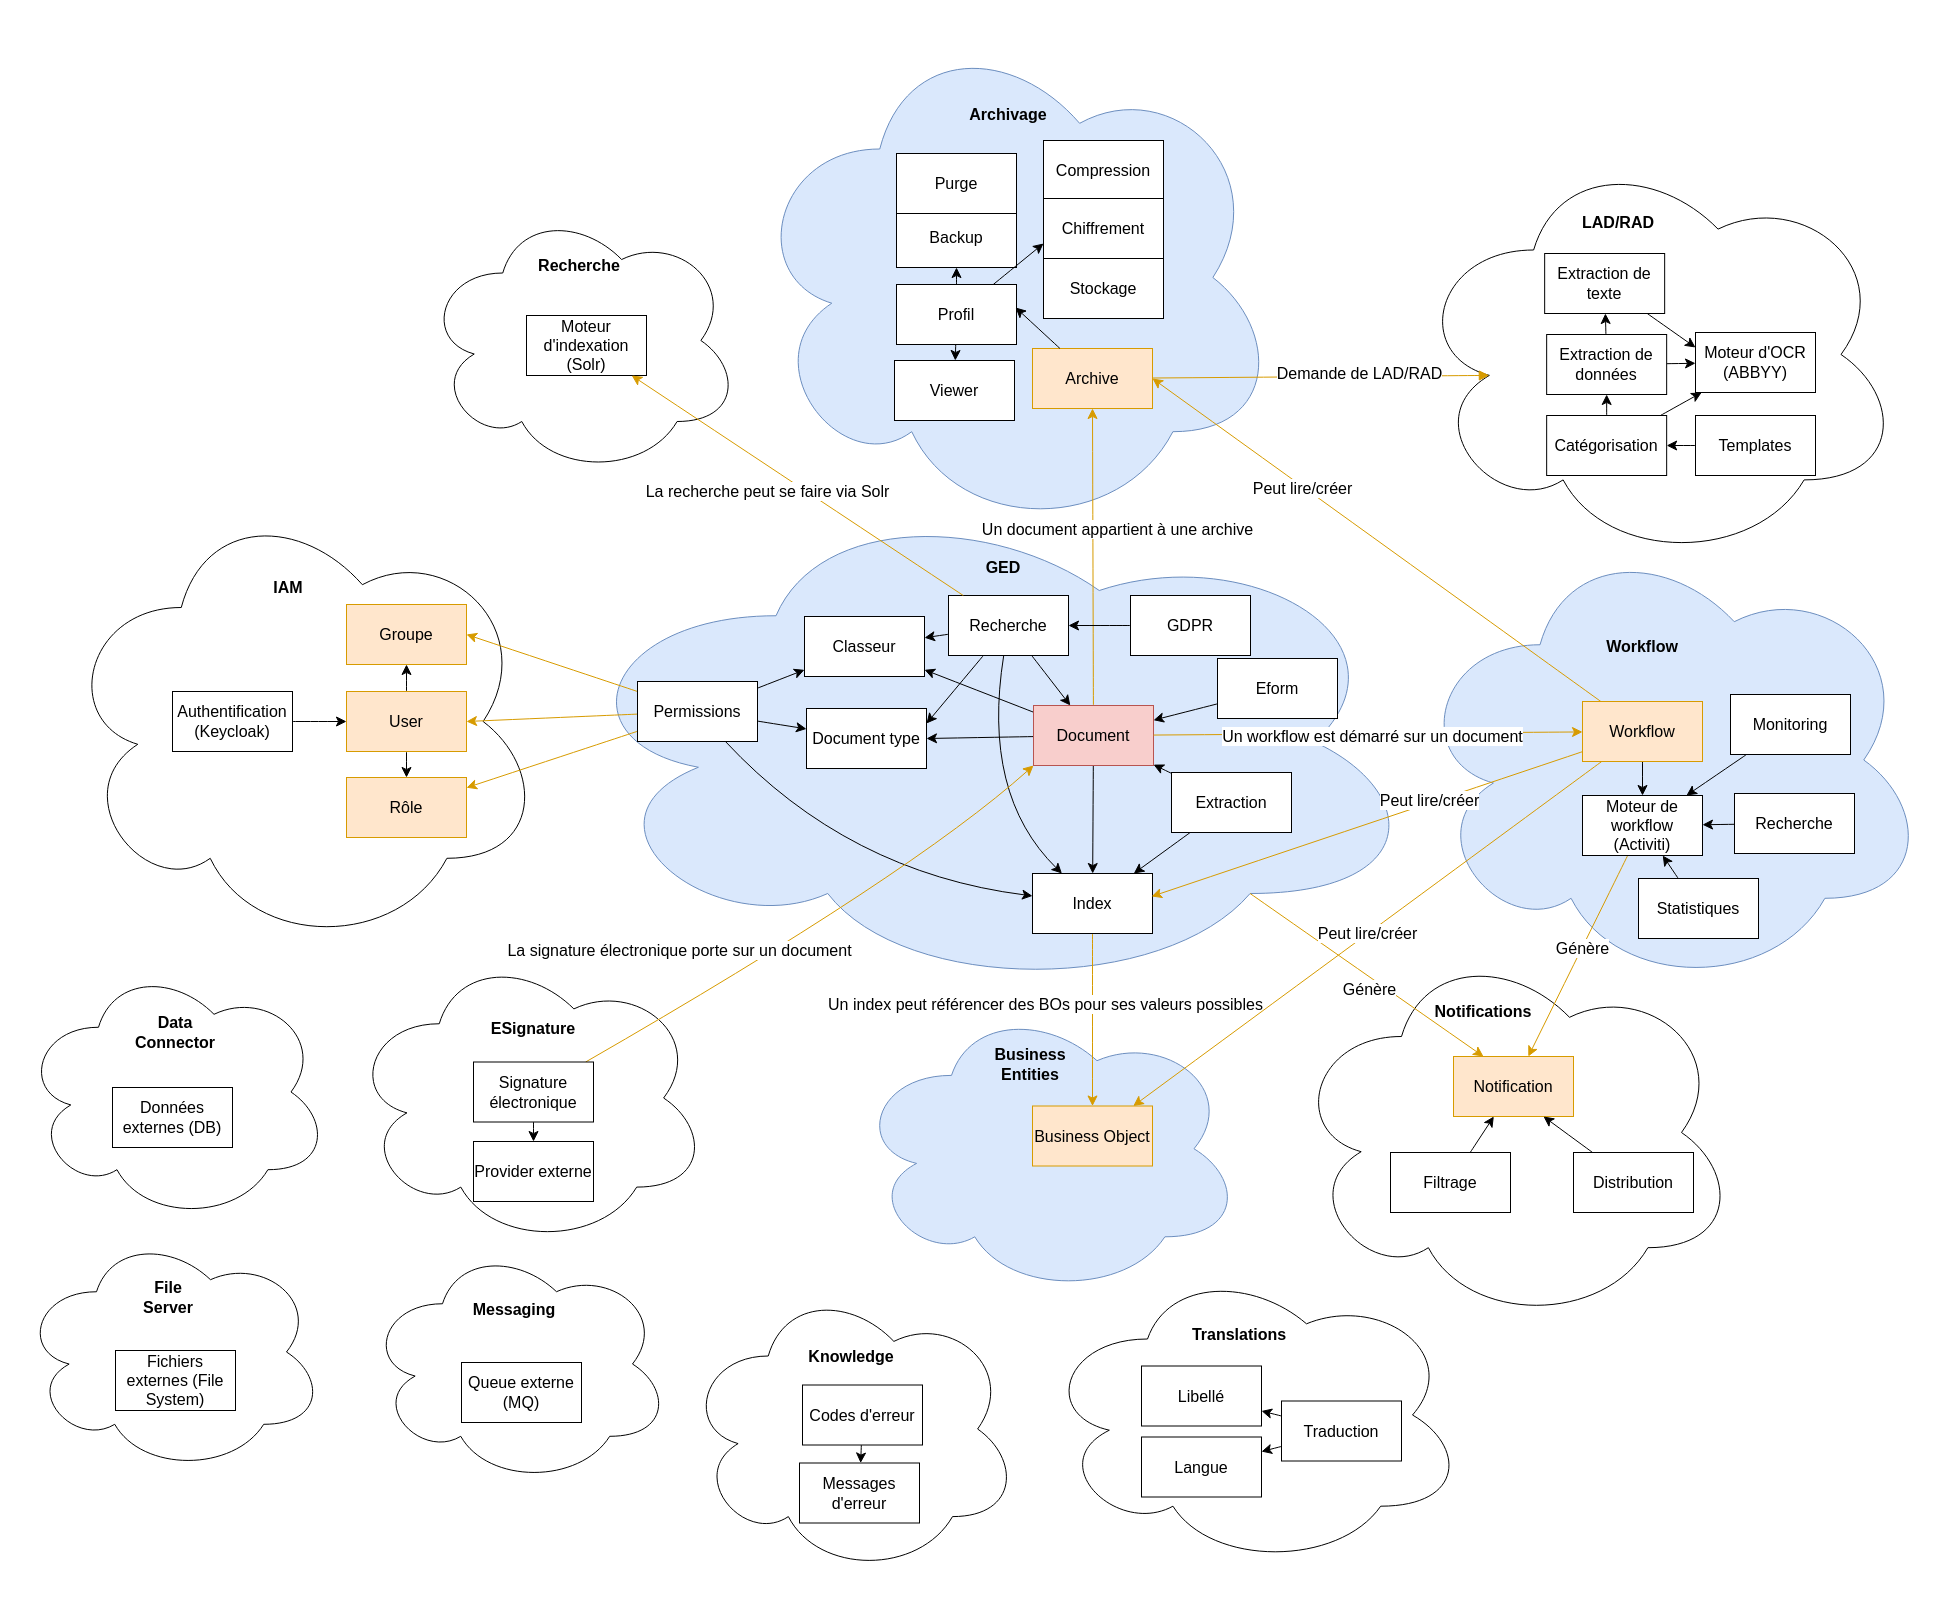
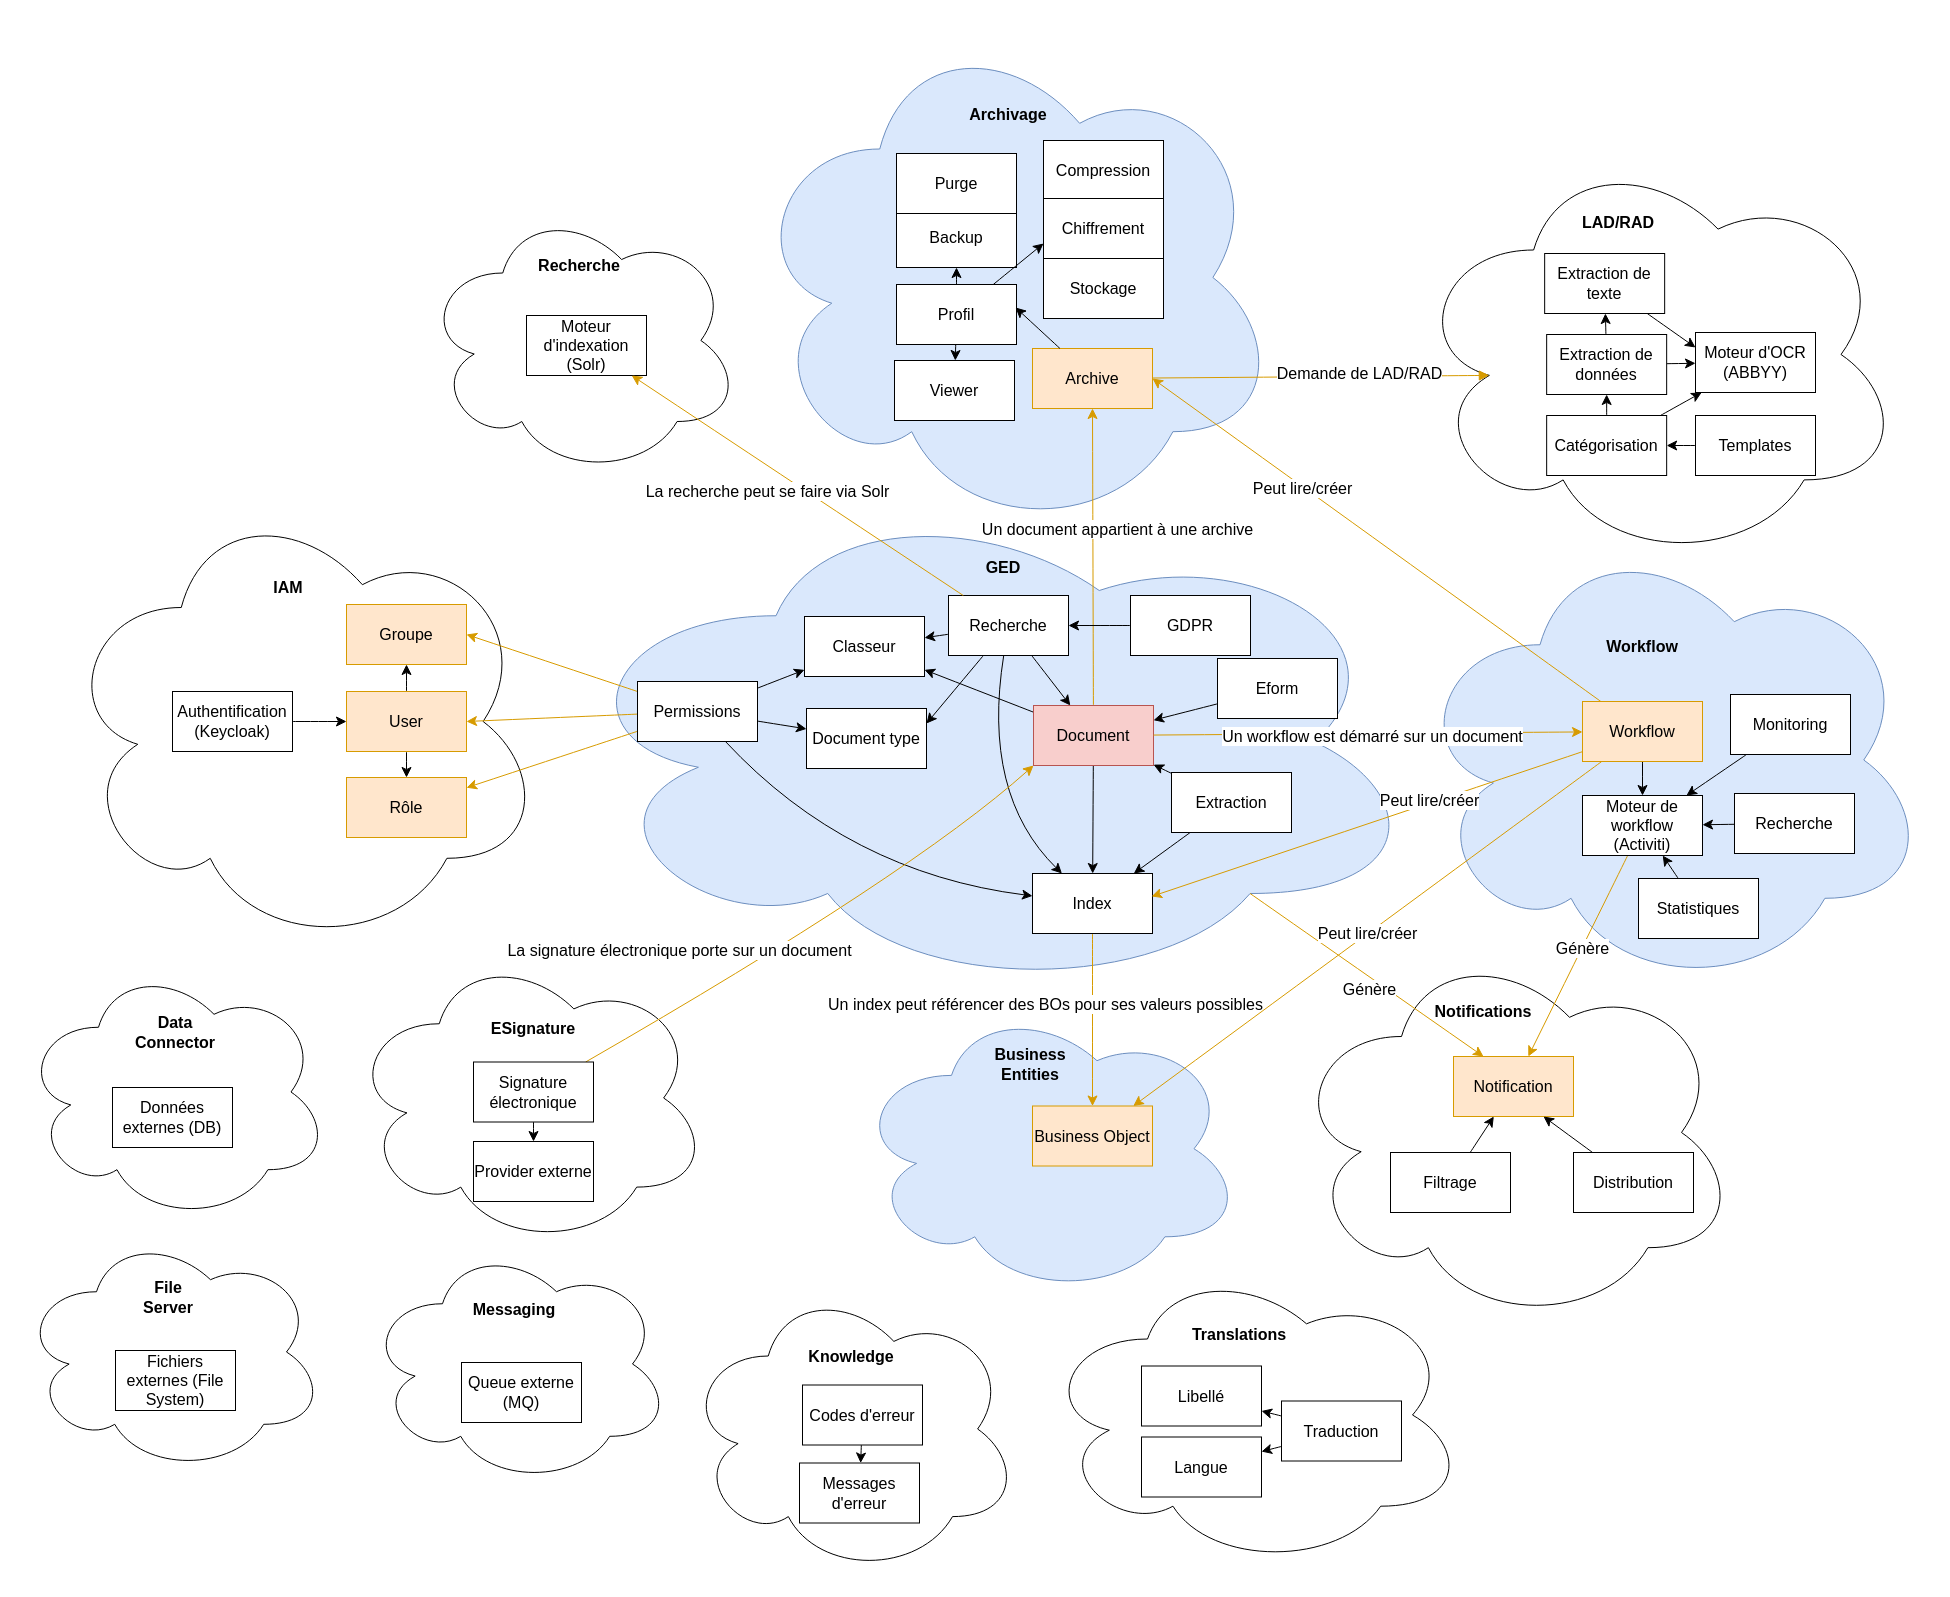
(983, 737) -> none
